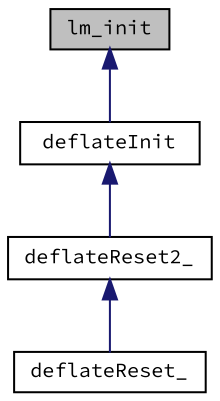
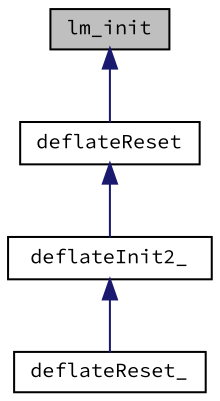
(110, 143) -> (110, 143)
(110, 258) -> (110, 258)
